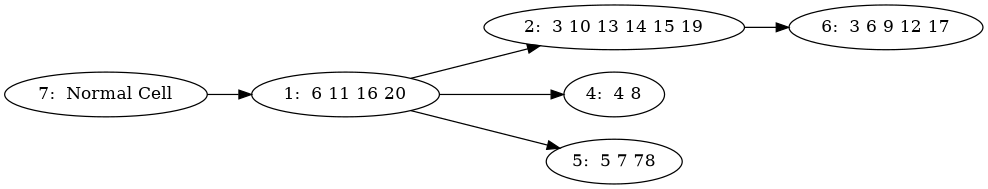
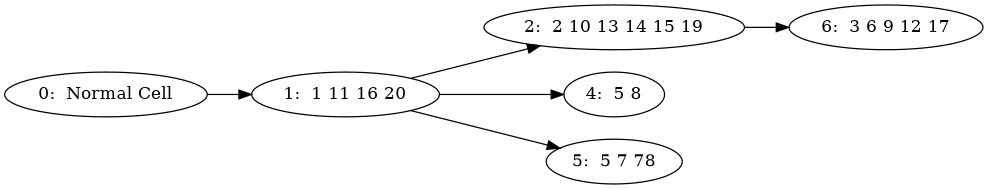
(614, 27) -> (614, 27)
(106, 94) -> (106, 94)
(346, 94) -> (346, 94)
(614, 94) -> (614, 94)
